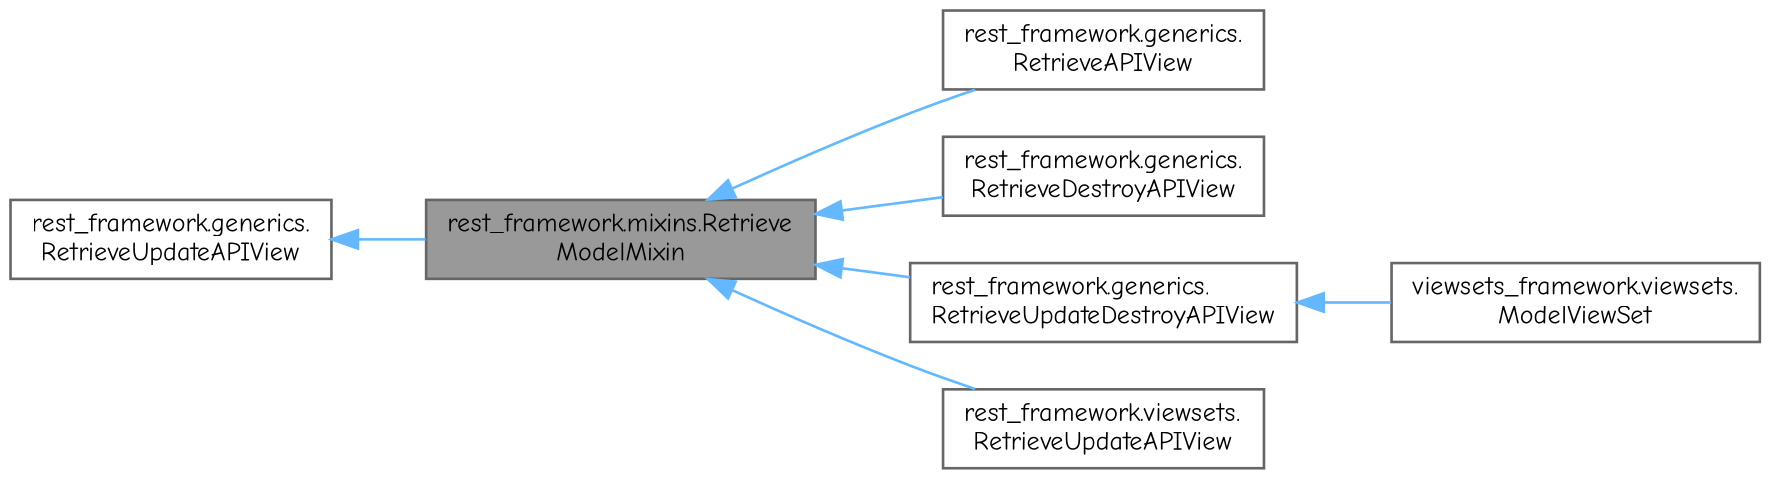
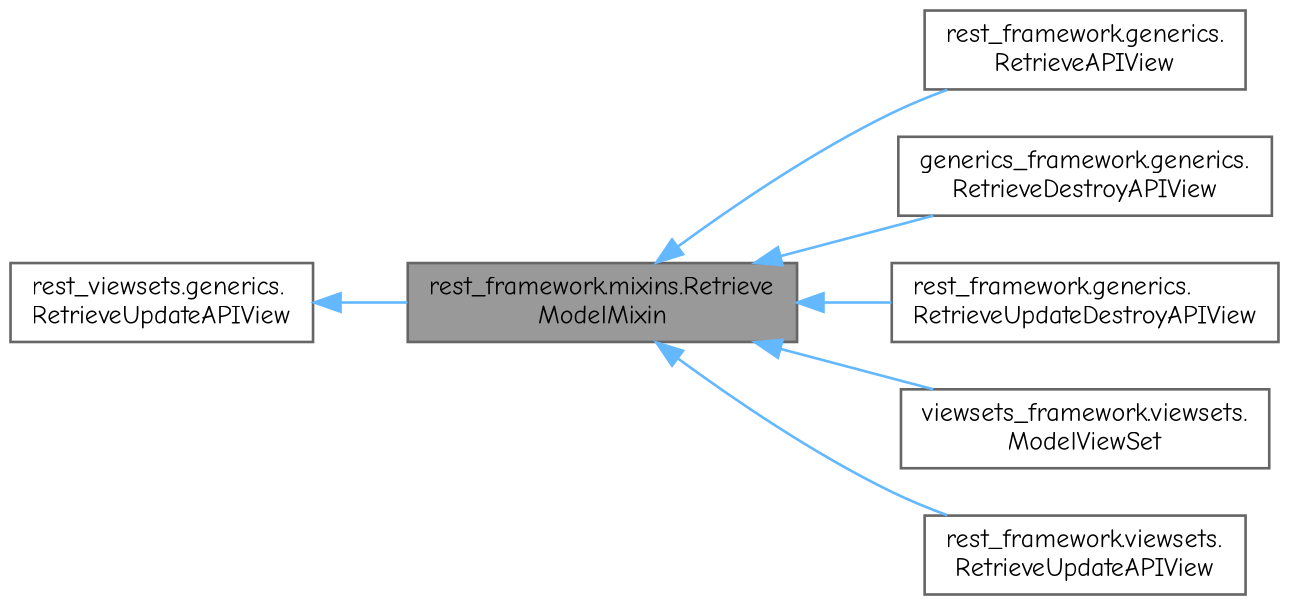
(1104, 176) -> (1085, 176)
(171, 239) -> (162, 303)
(1357, 303) -> (857, 369)
